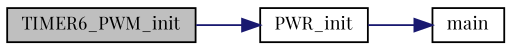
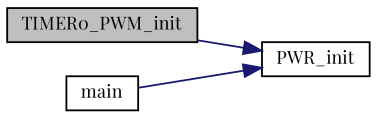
(101, 25) -> (102, 25)
(391, 25) -> (191, 79)
